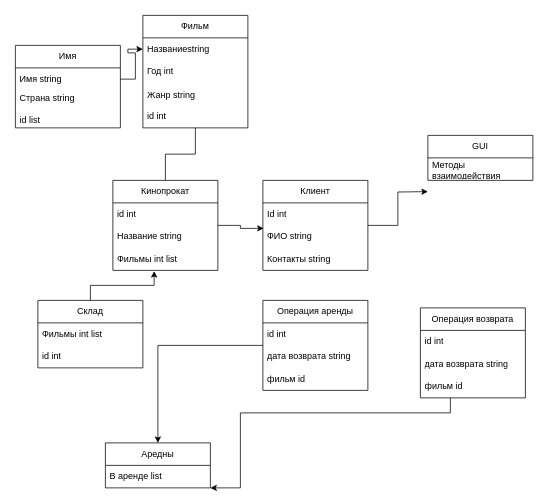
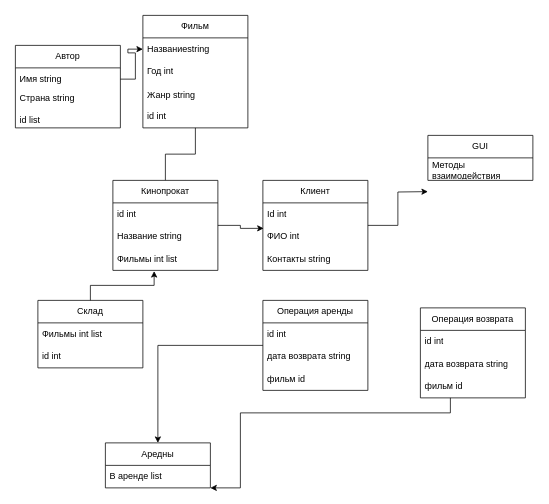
(68, 57) -> (68, 57)
(290, 237) -> (283, 237)
